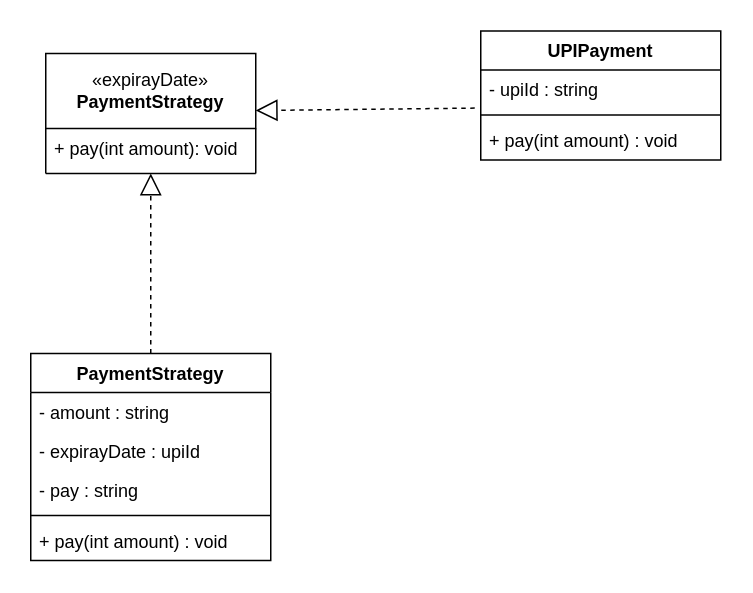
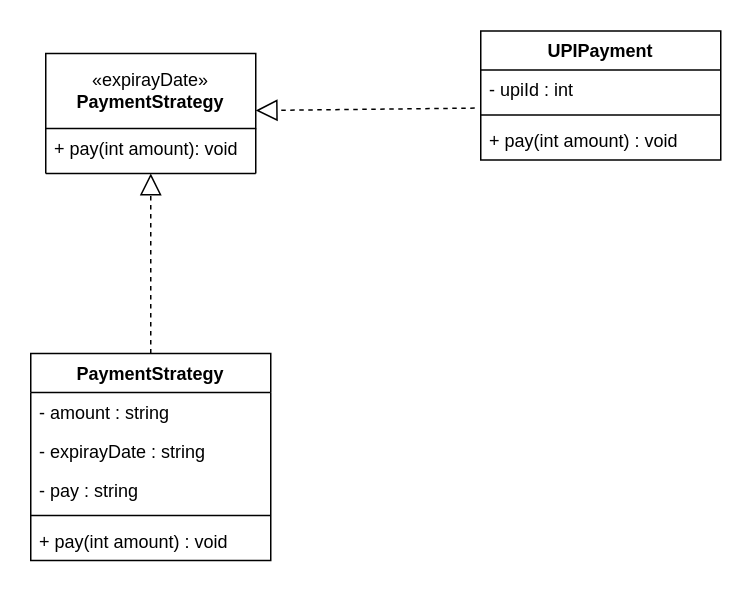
(556, 91) -> (541, 91)
(132, 453) -> (137, 453)
